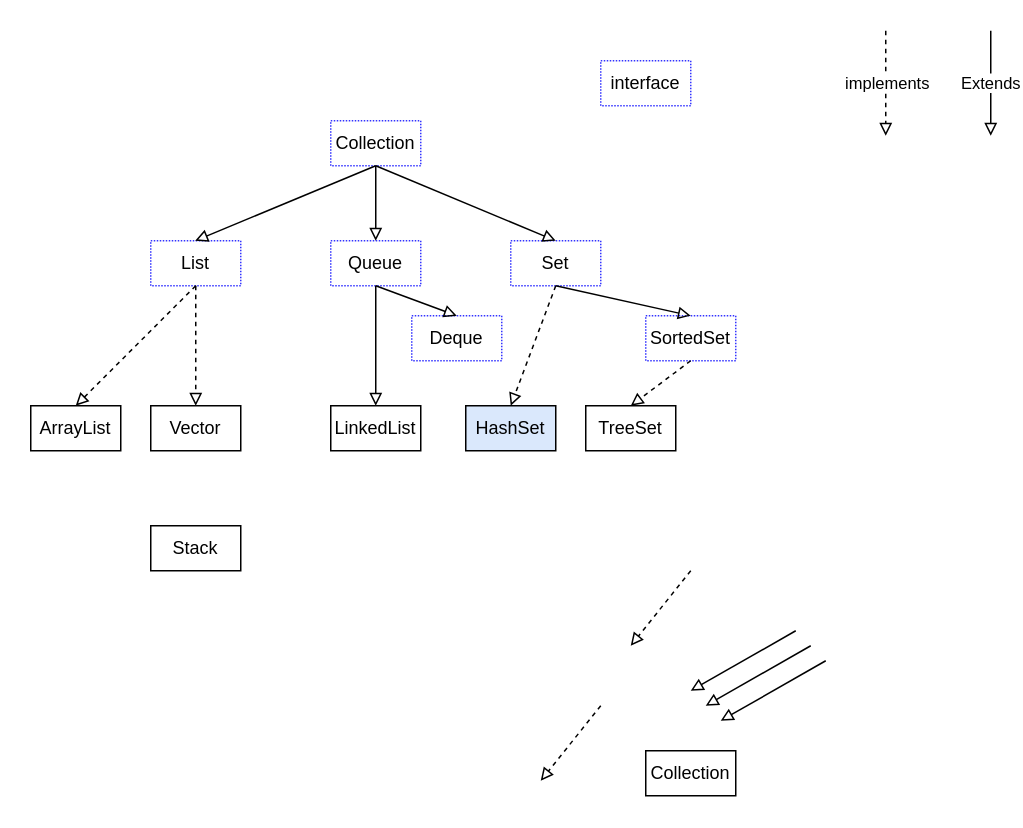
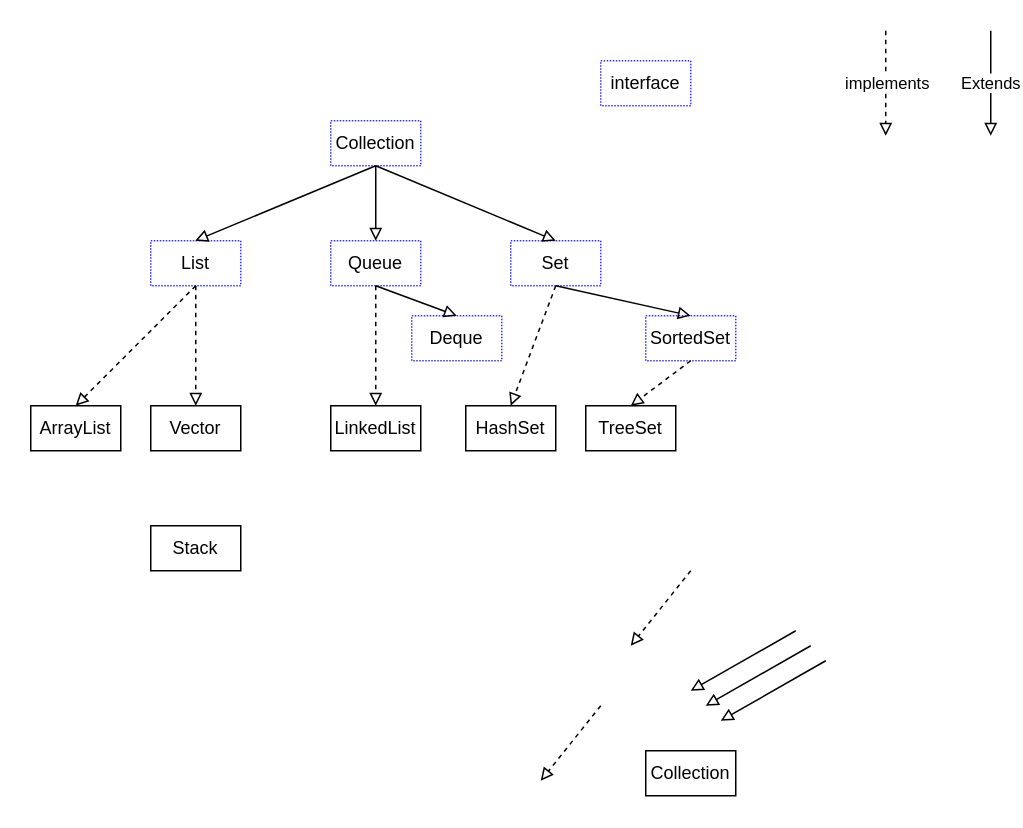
(376, 340) -> (376, 340)
(511, 428) -> (511, 428)
